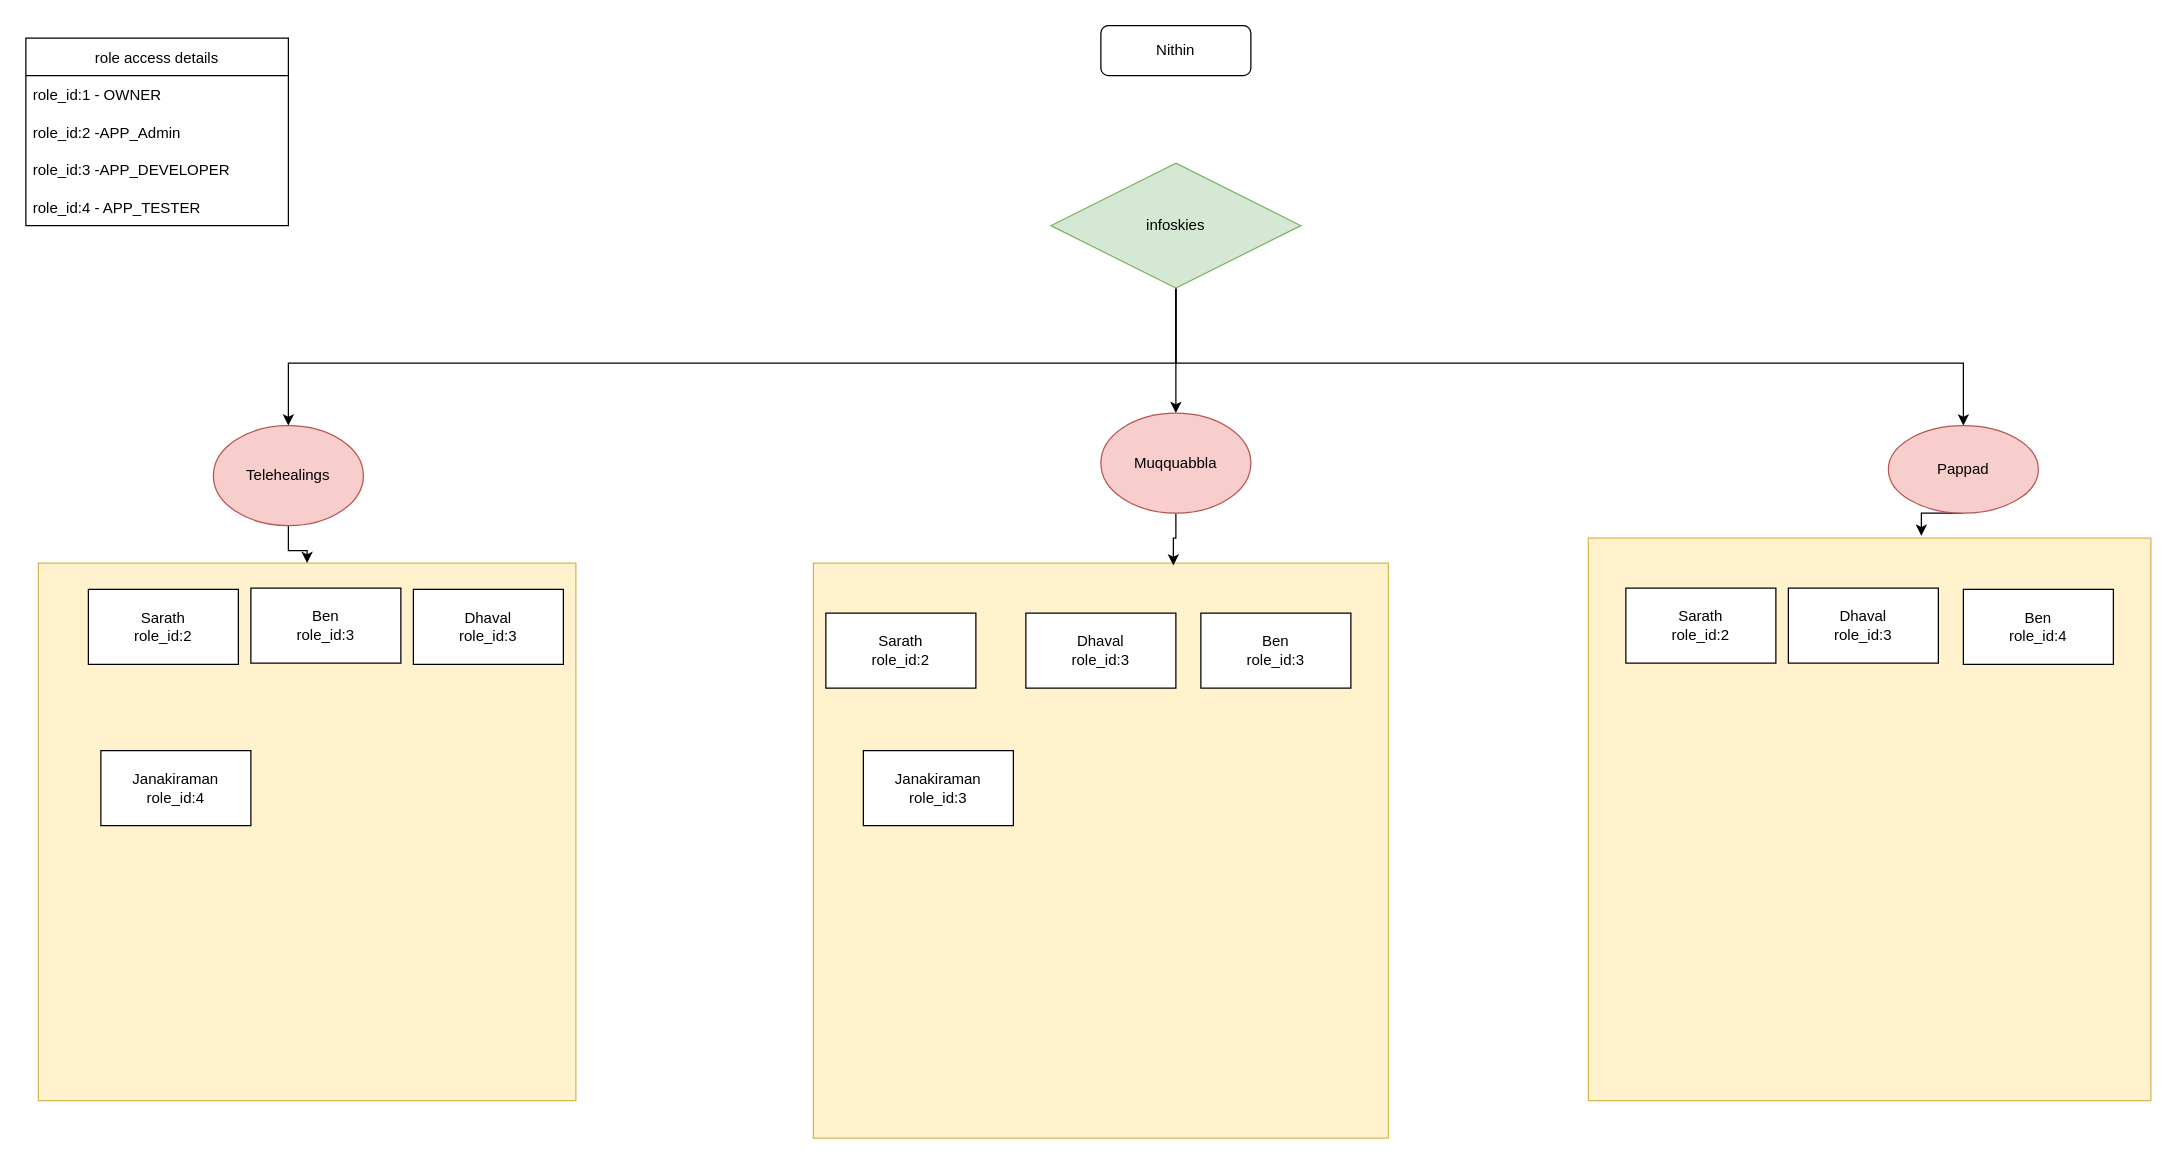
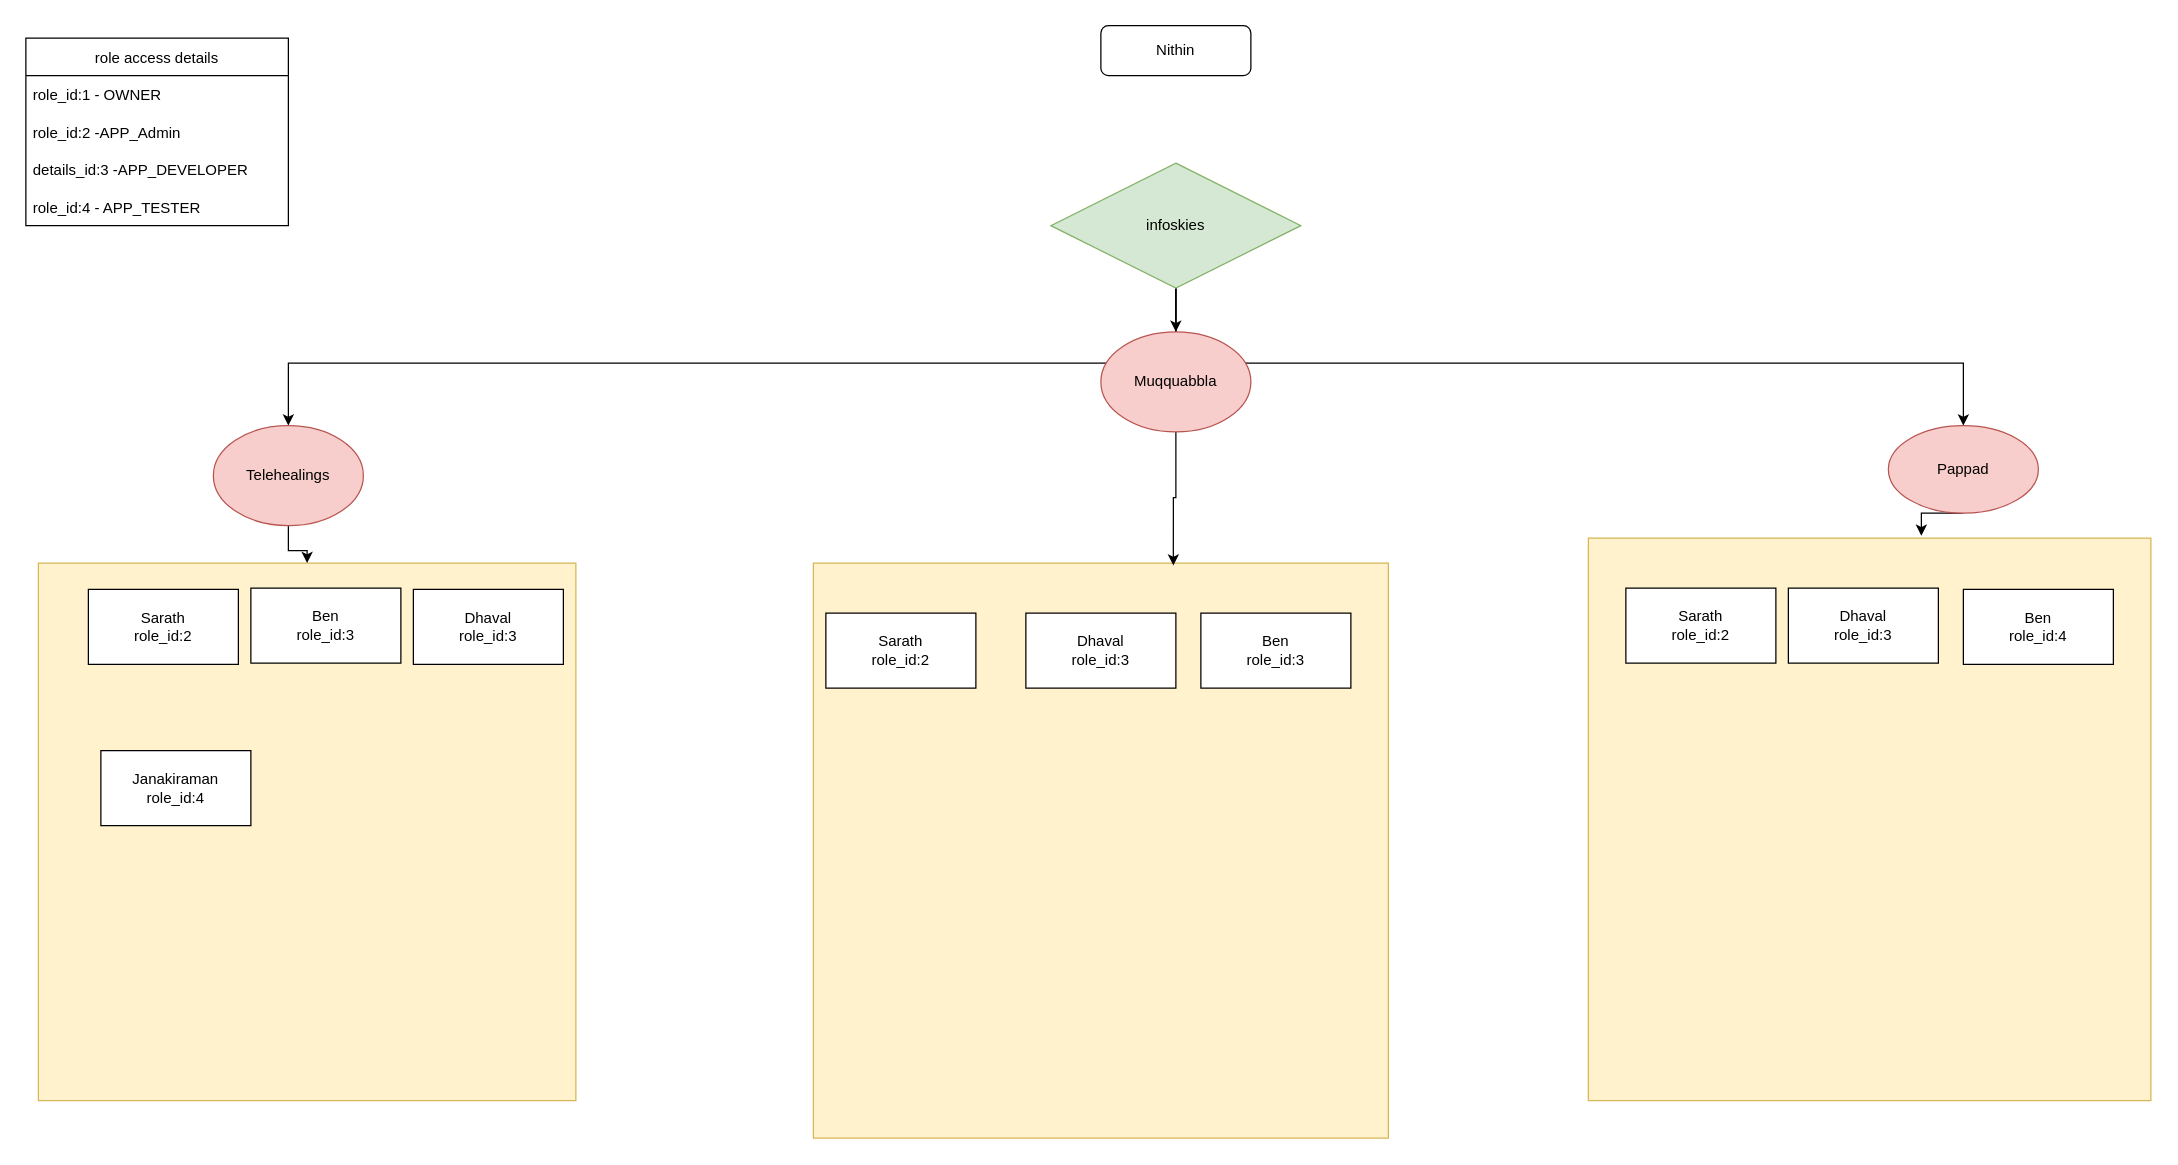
(126, 170) -> (136, 170)
(1176, 463) -> (1176, 382)
(938, 788) -> none
